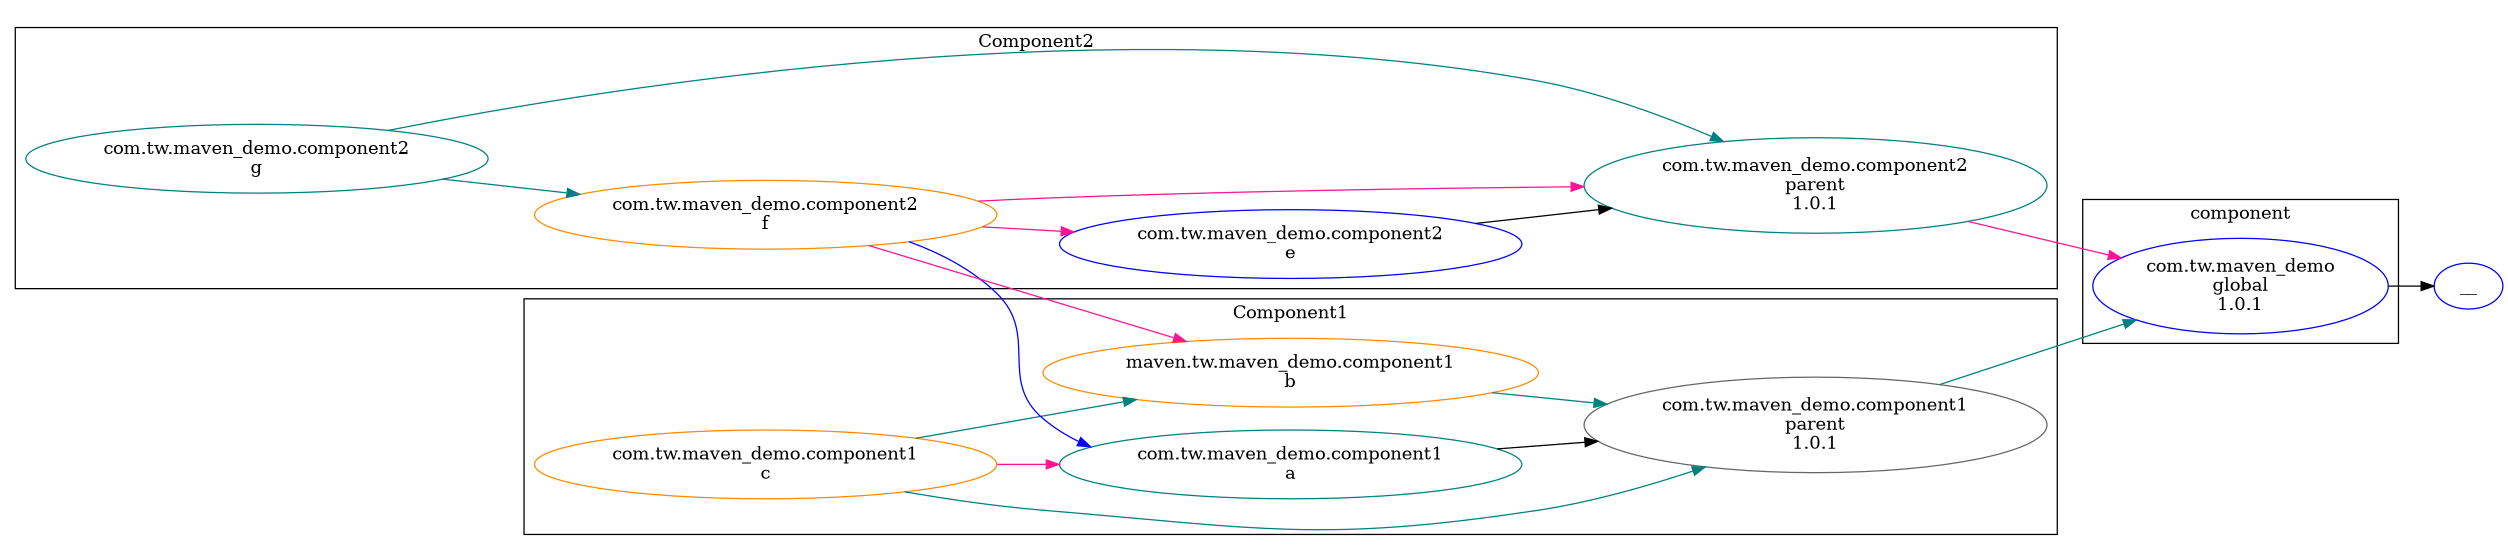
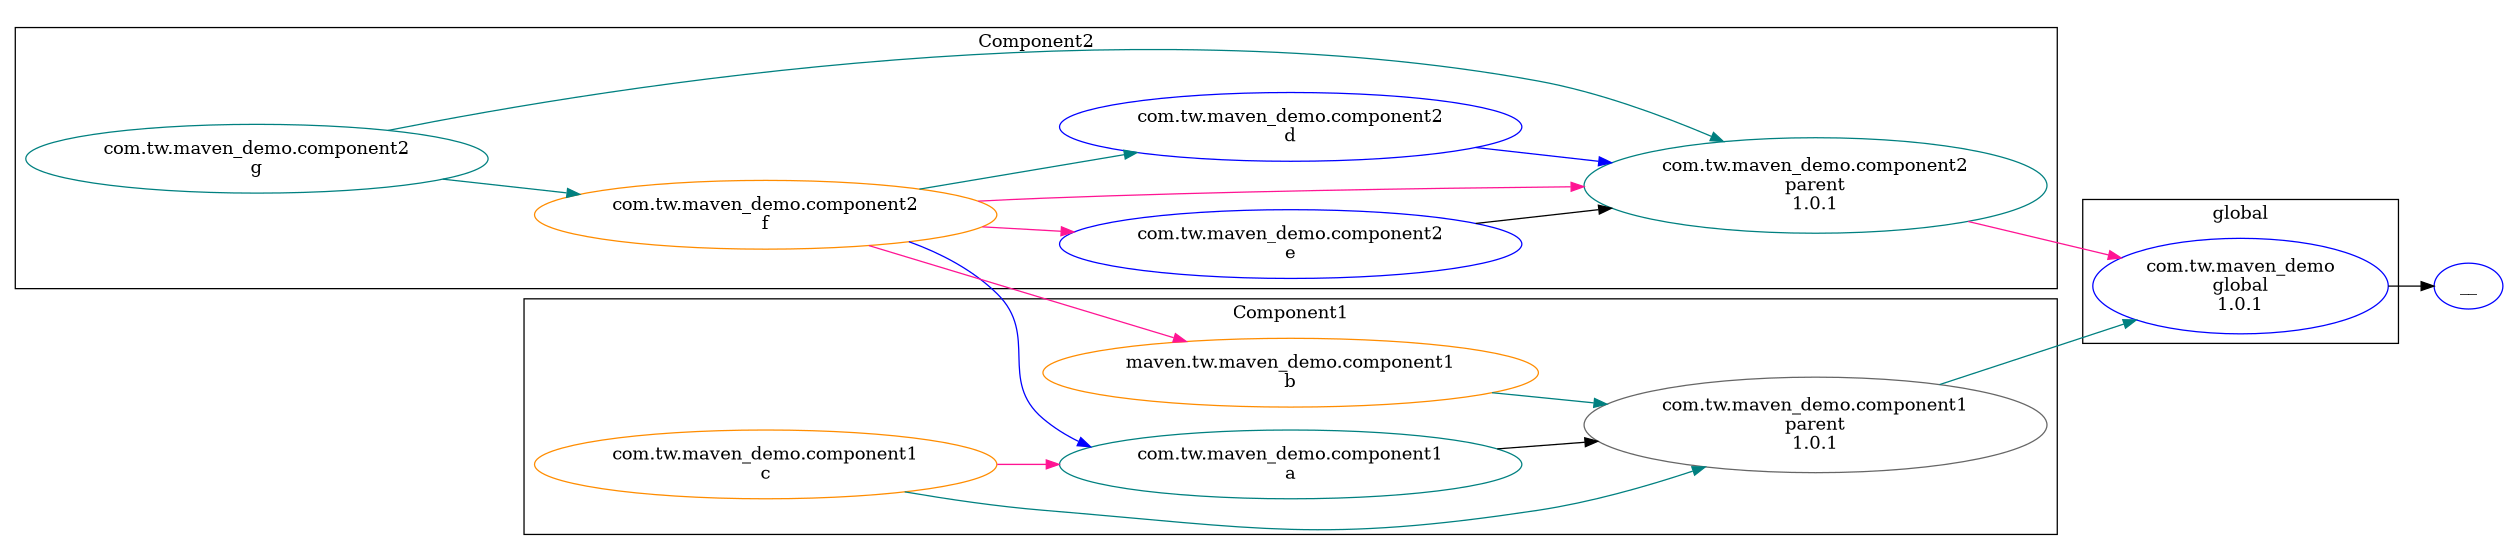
none -> (1291, 127)
(2241, 214) -> (2241, 214)
(1020, 420) -> none
